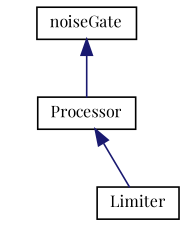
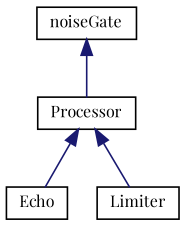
none -> (37, 203)
